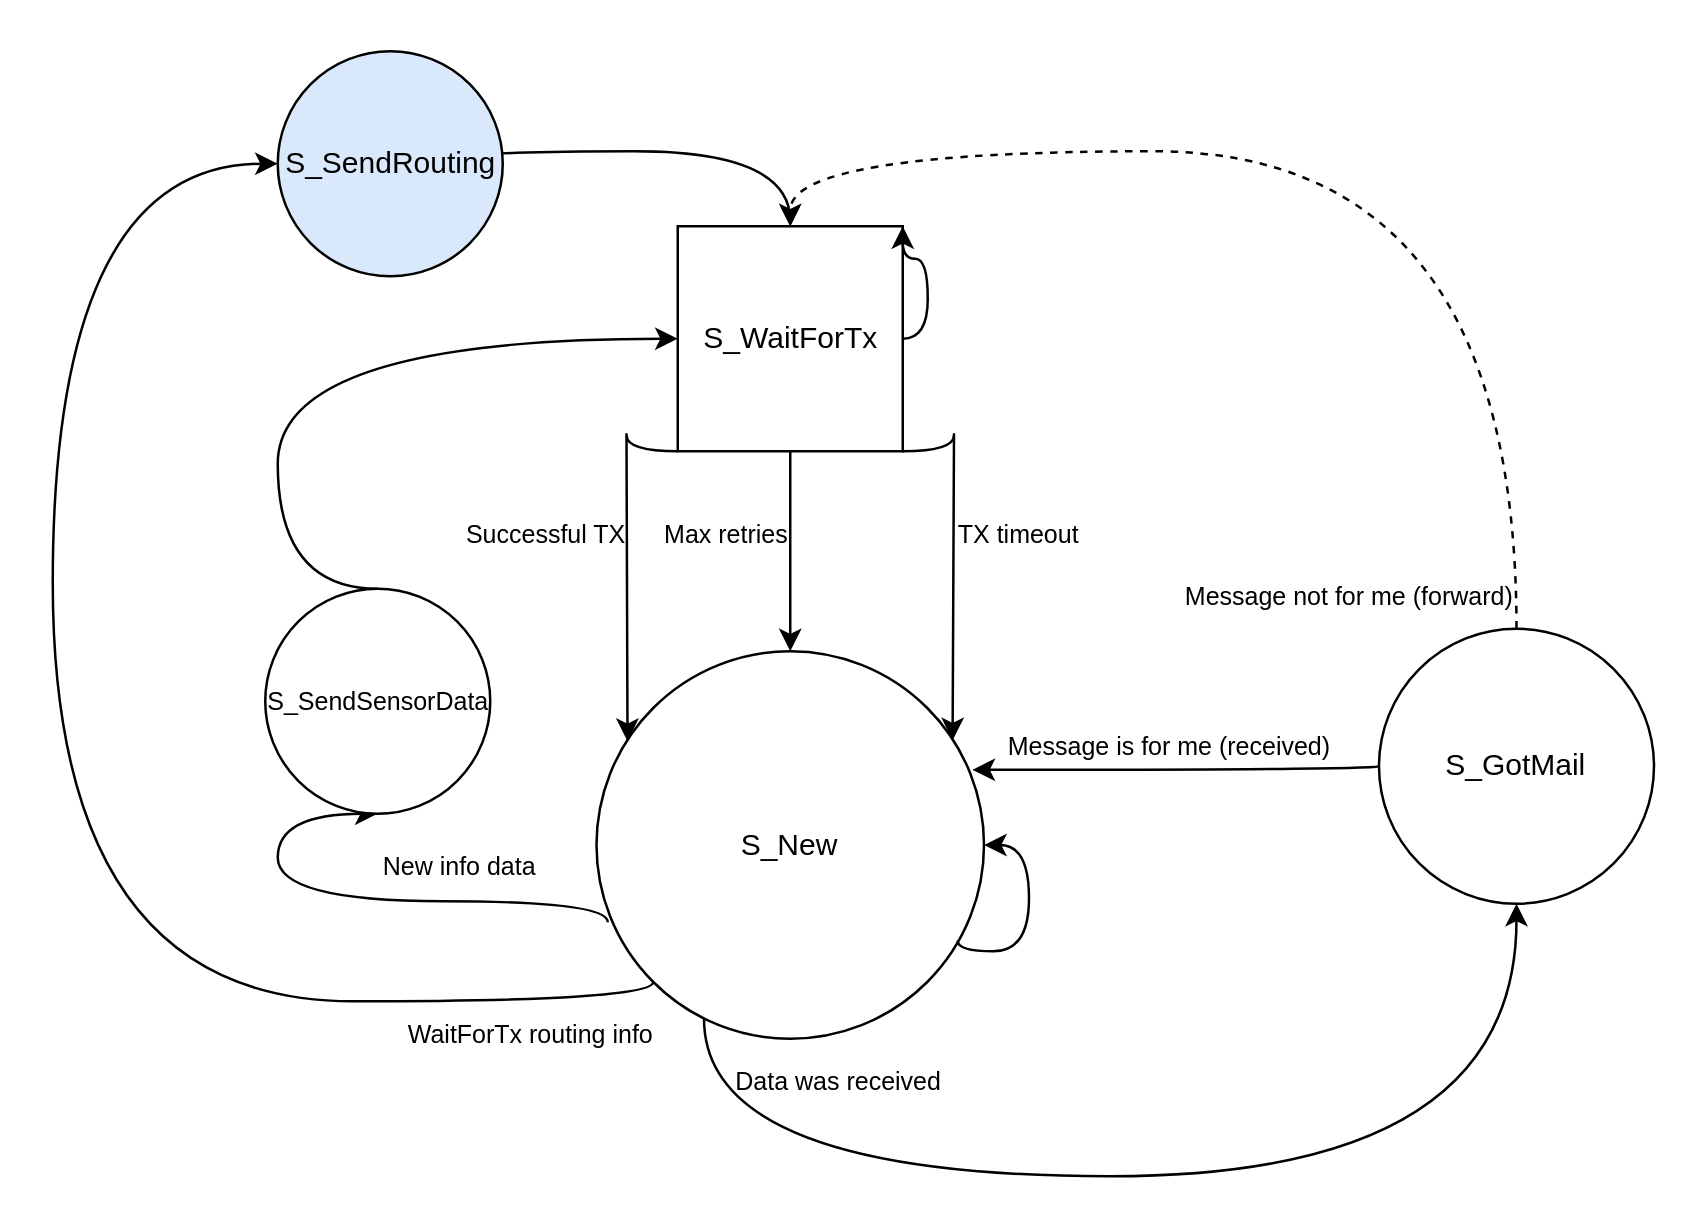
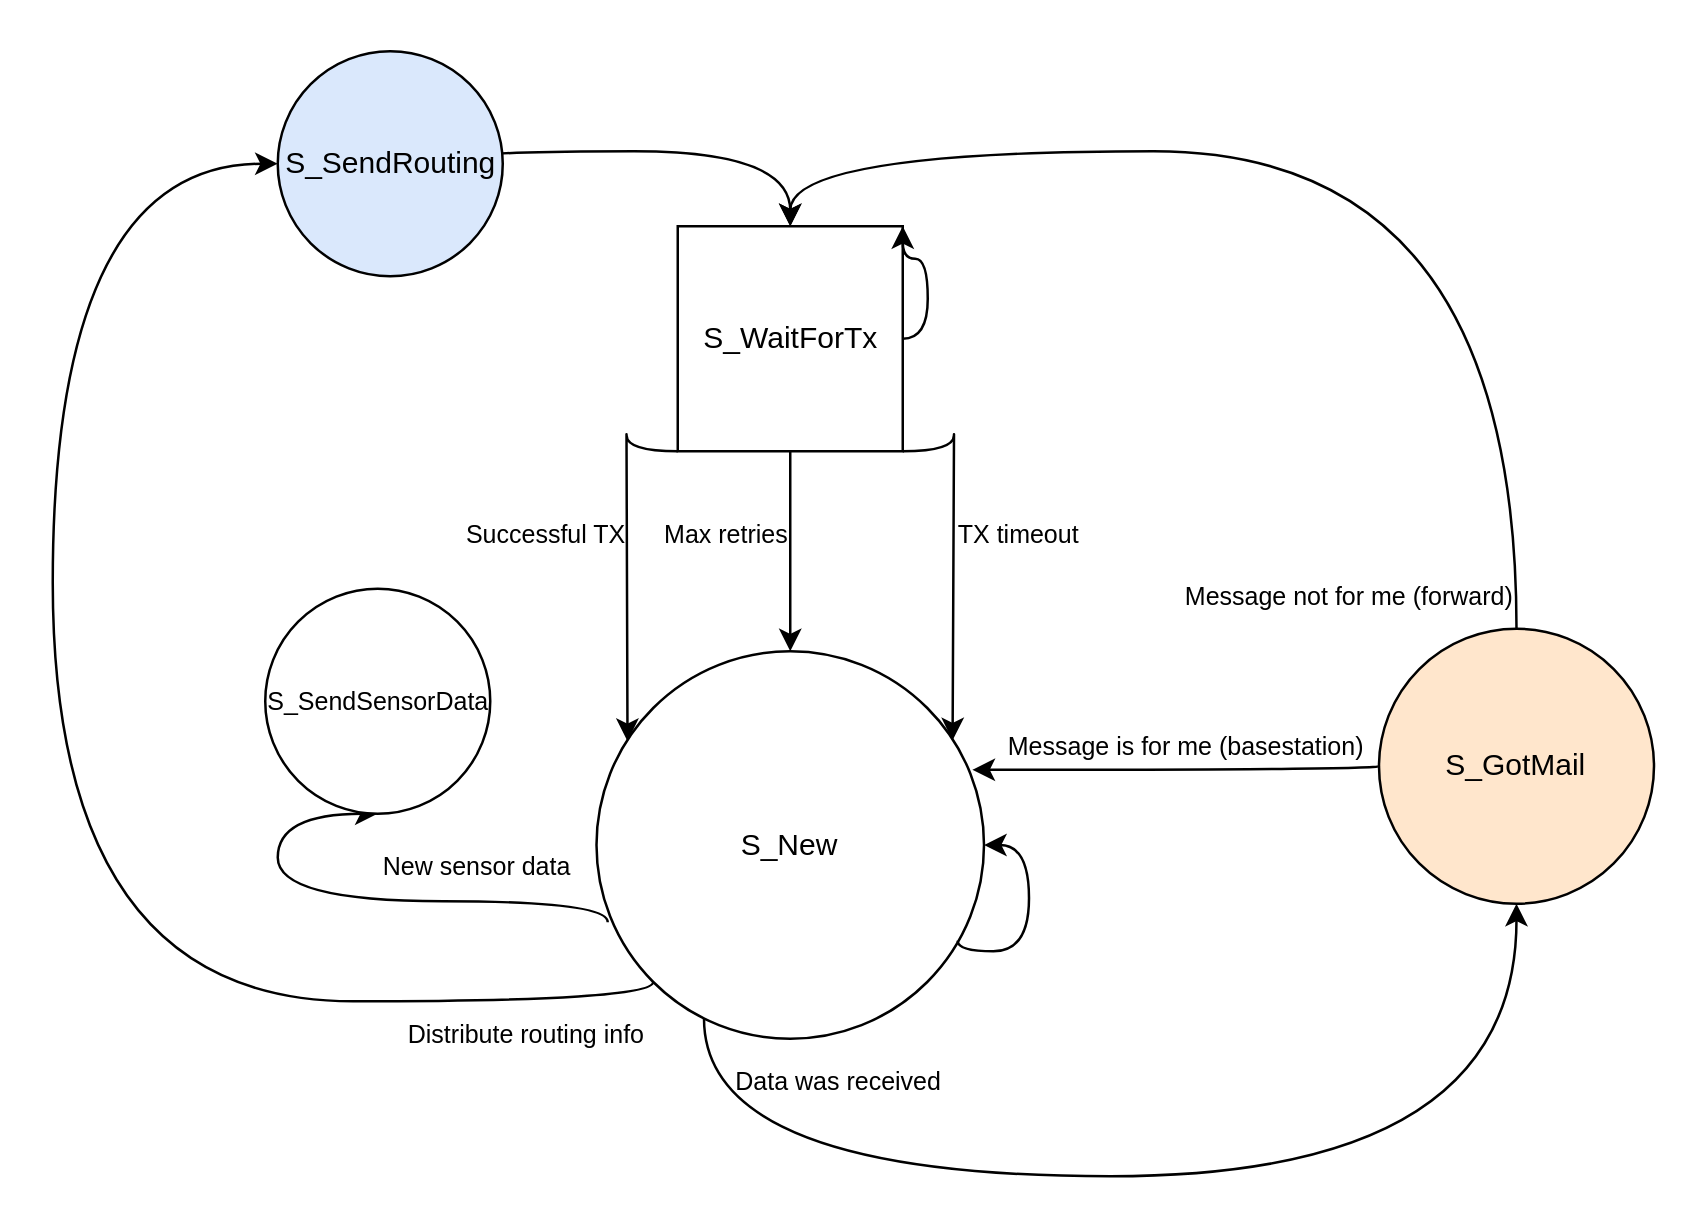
(746, 167) -> (790, 210)
(1303, 179) -> (1303, 179)
(360, 375) -> none
(1185, 749) -> (1206, 749)
(1516, 766) -> (1516, 766)
(465, 869) -> (482, 869)
(547, 1036) -> (550, 1036)
